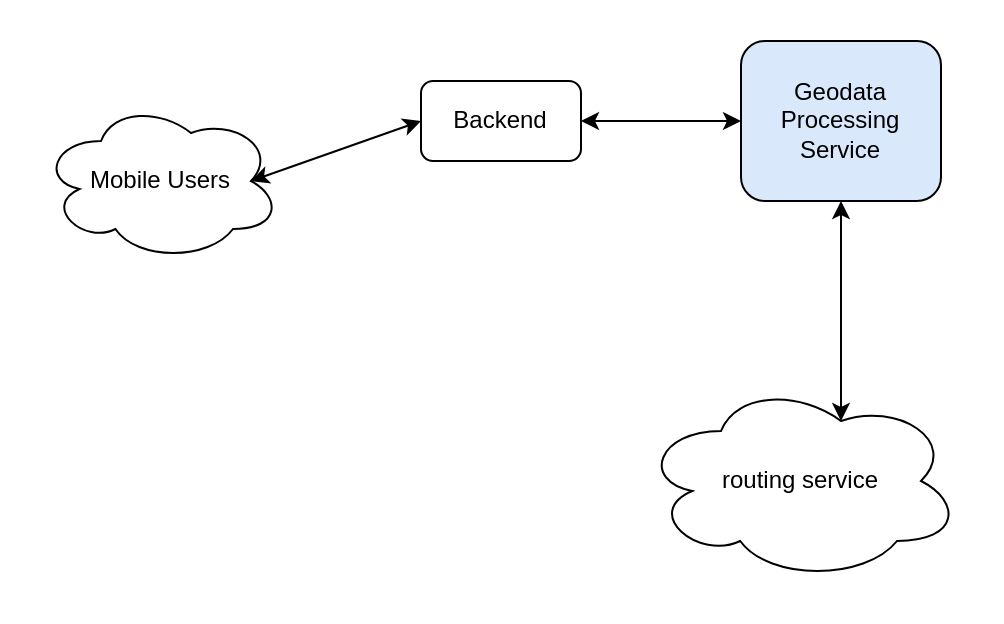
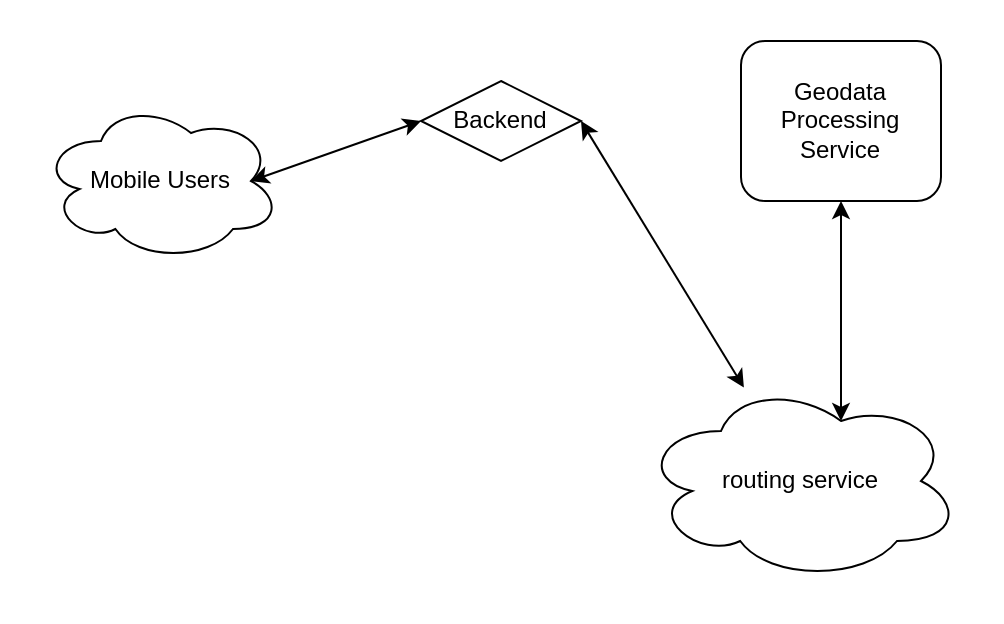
(501, 121) -> (501, 121)
(661, 121) -> (662, 254)
(841, 121) -> (841, 121)
